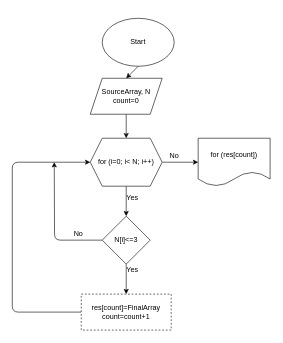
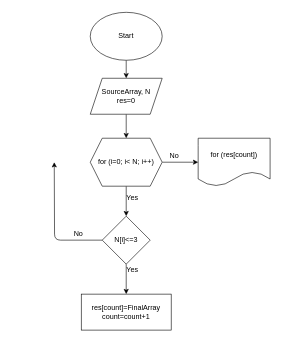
(138, 42) -> (126, 36)
(126, 96) -> (126, 96)
(13, 164) -> none
(126, 312) -> (126, 312)
